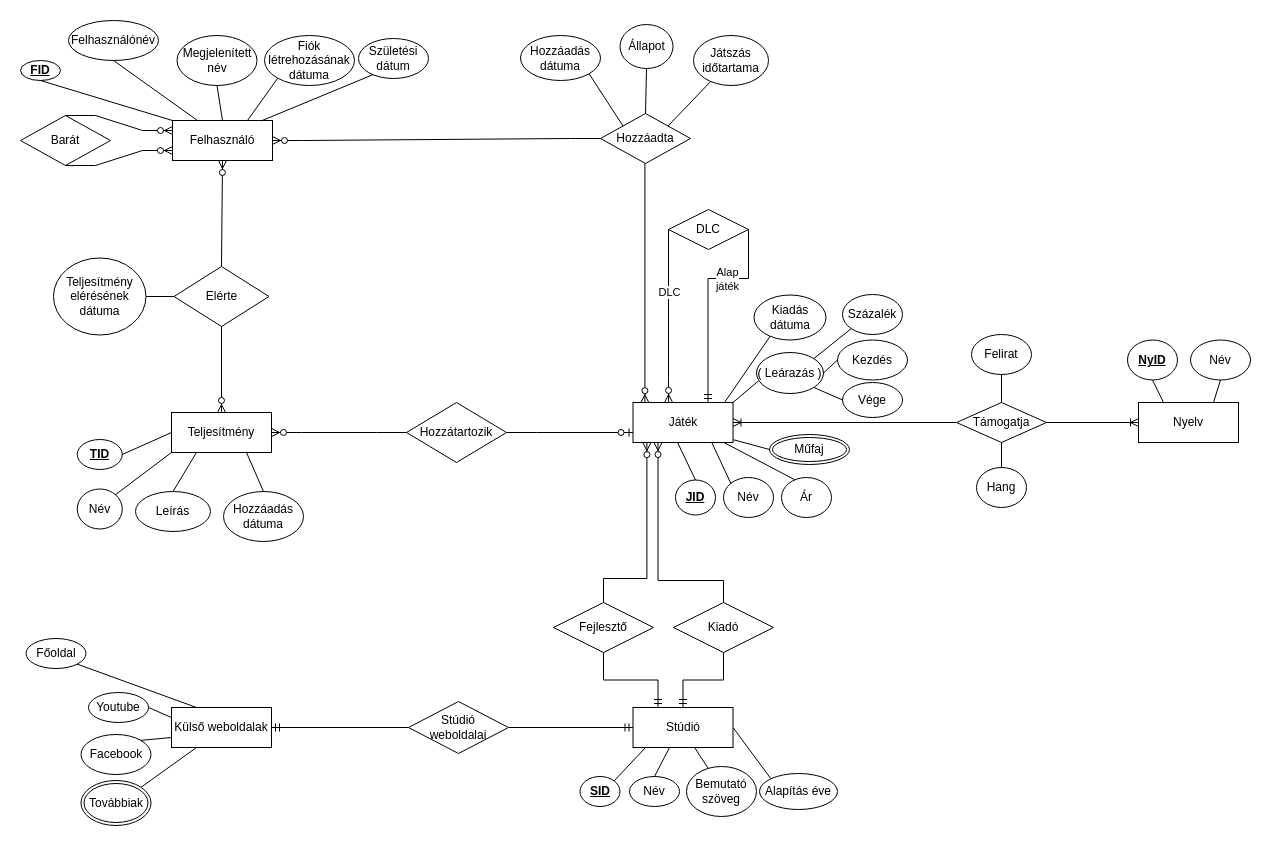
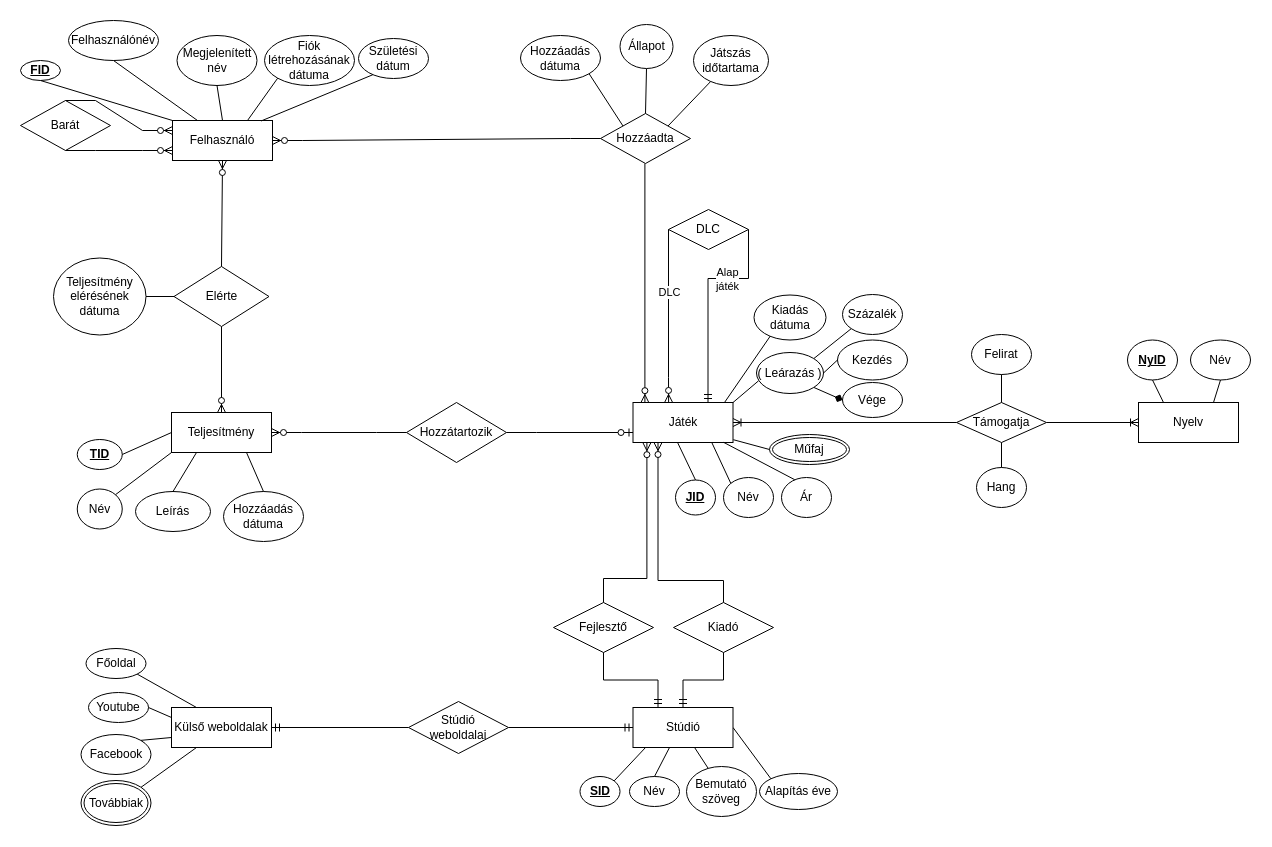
(66, 141) -> (66, 126)
(838, 398) -> (834, 396)
(56, 654) -> (116, 664)
